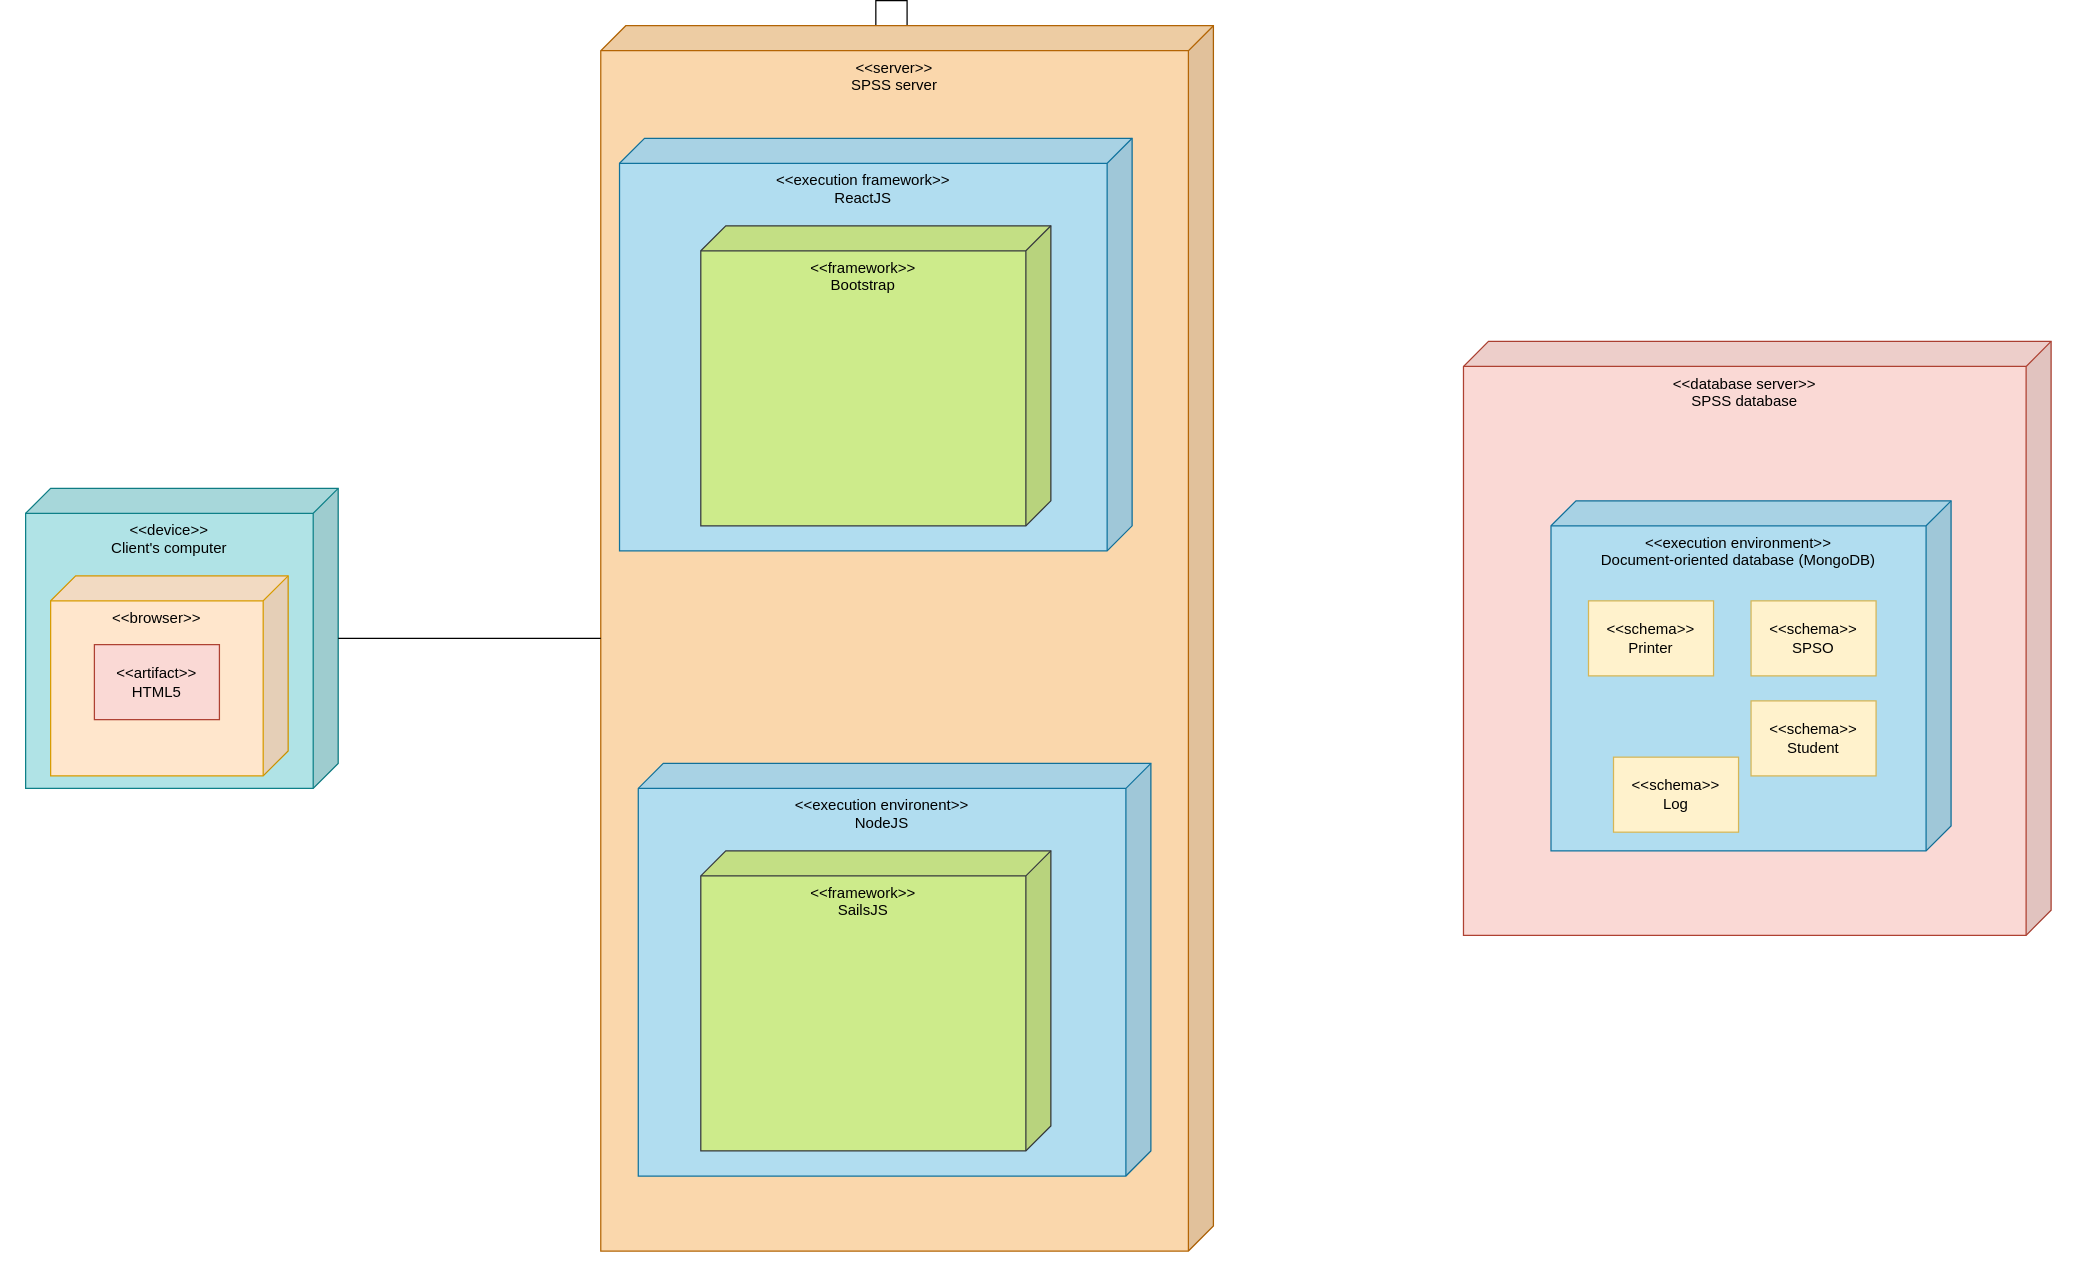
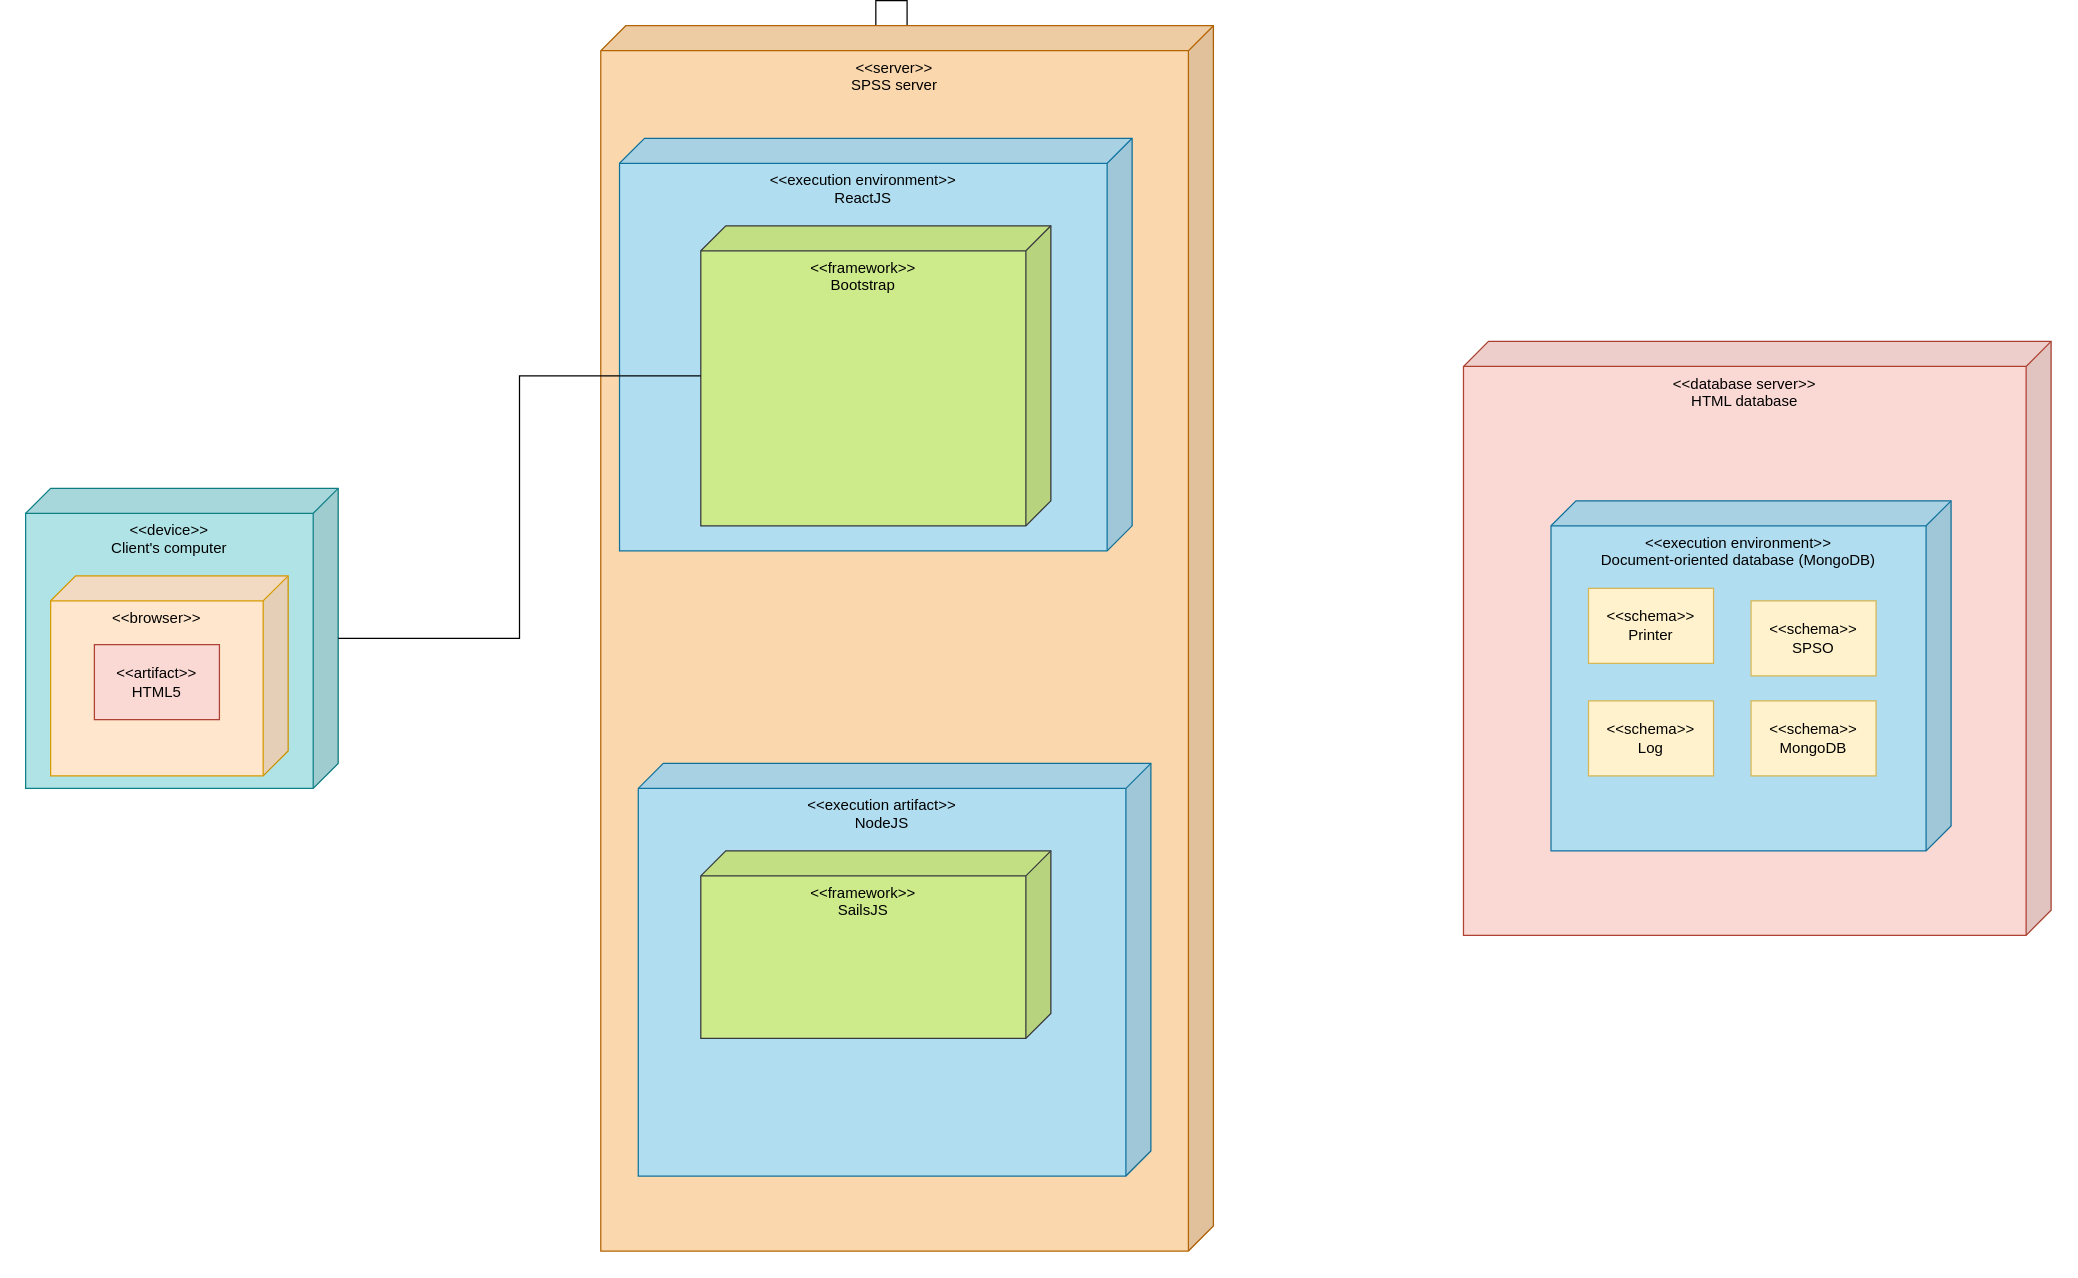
(863, 190) -> (863, 190)
(1744, 394) -> (1744, 394)
(559, 638) -> (519, 418)
(1651, 638) -> (1651, 626)
(1813, 738) -> (1813, 738)
(1676, 794) -> (1651, 738)
(882, 815) -> (882, 815)
(876, 1001) -> (876, 944)
